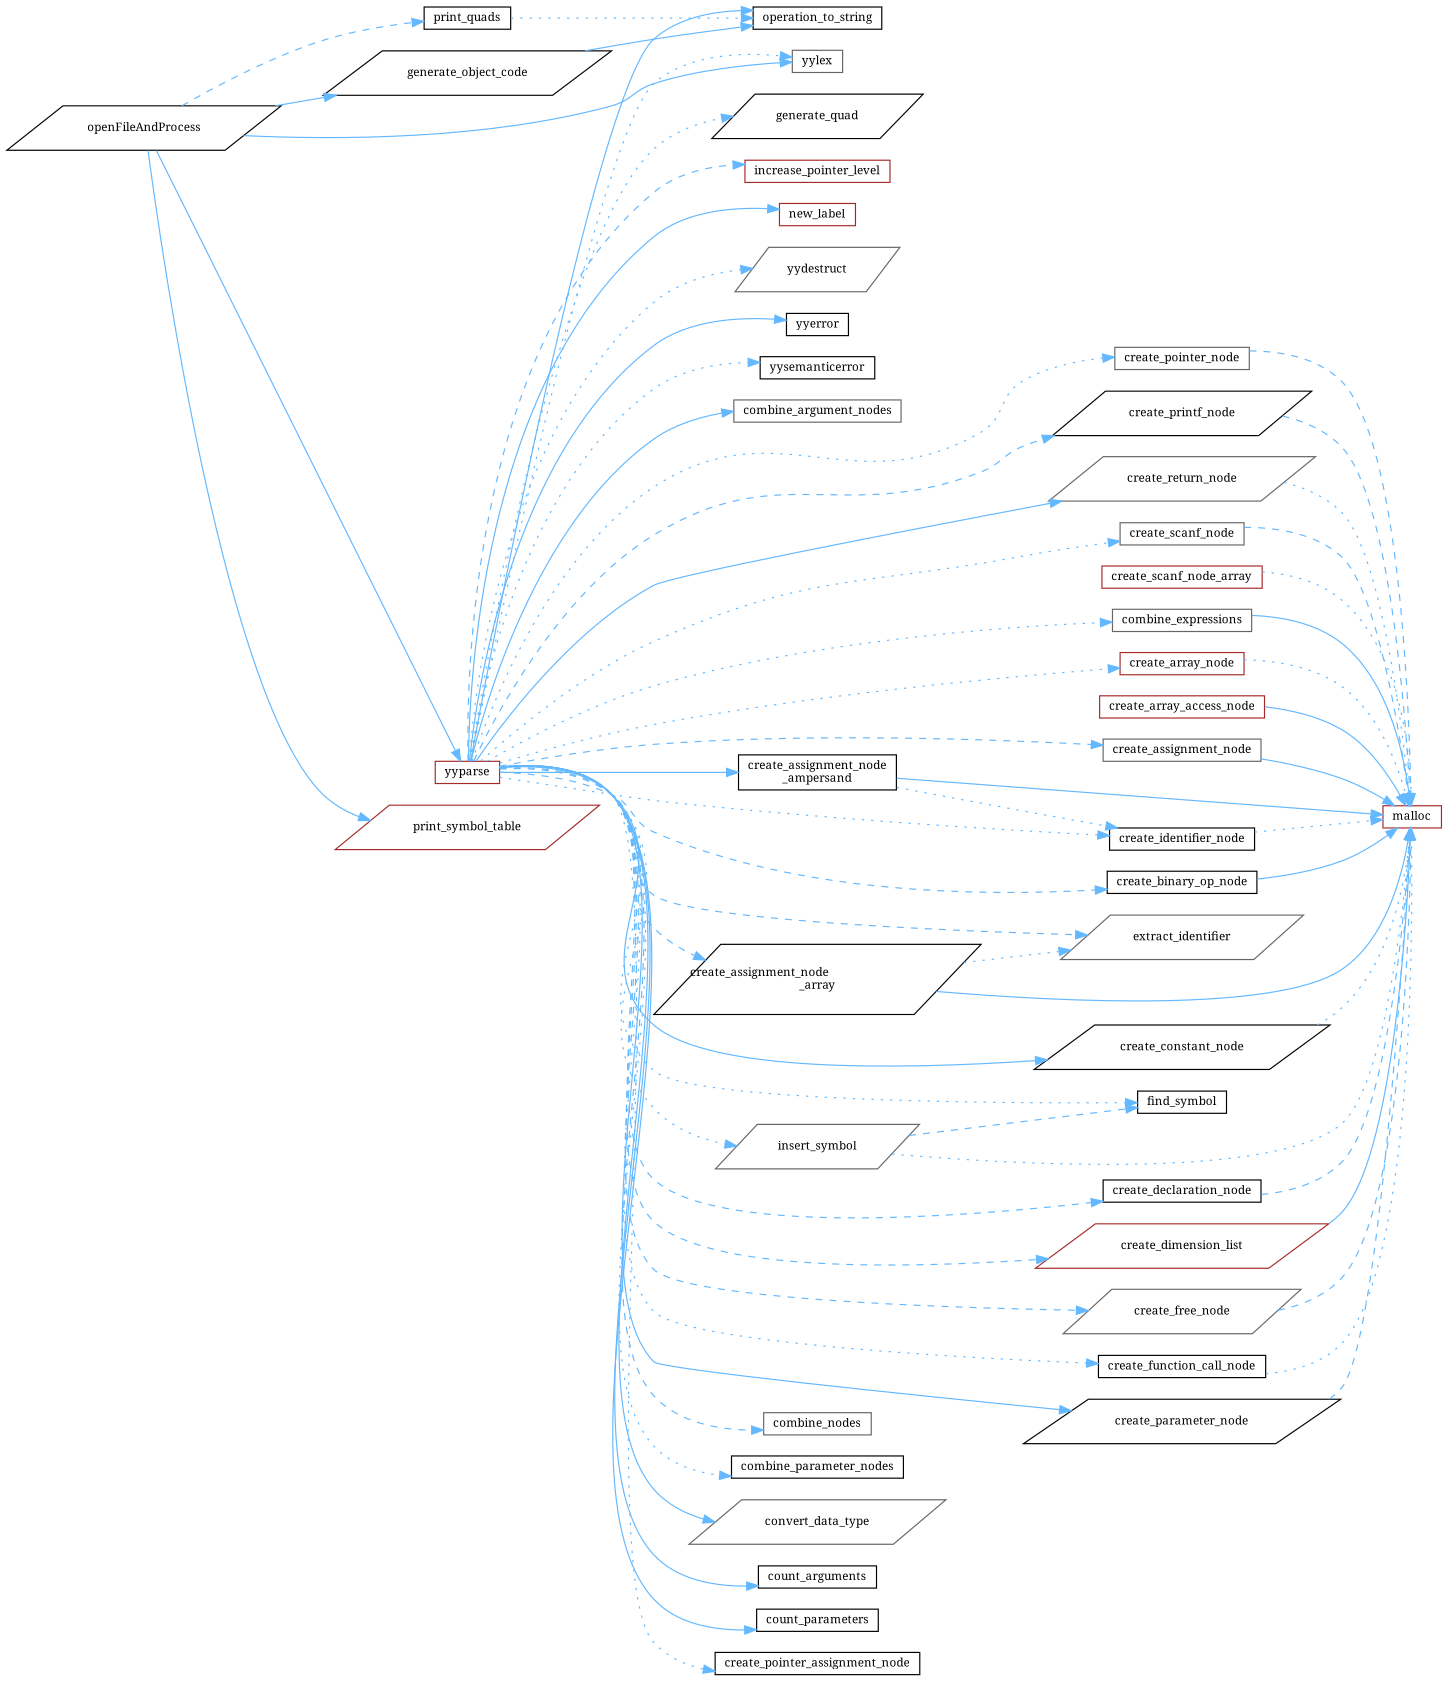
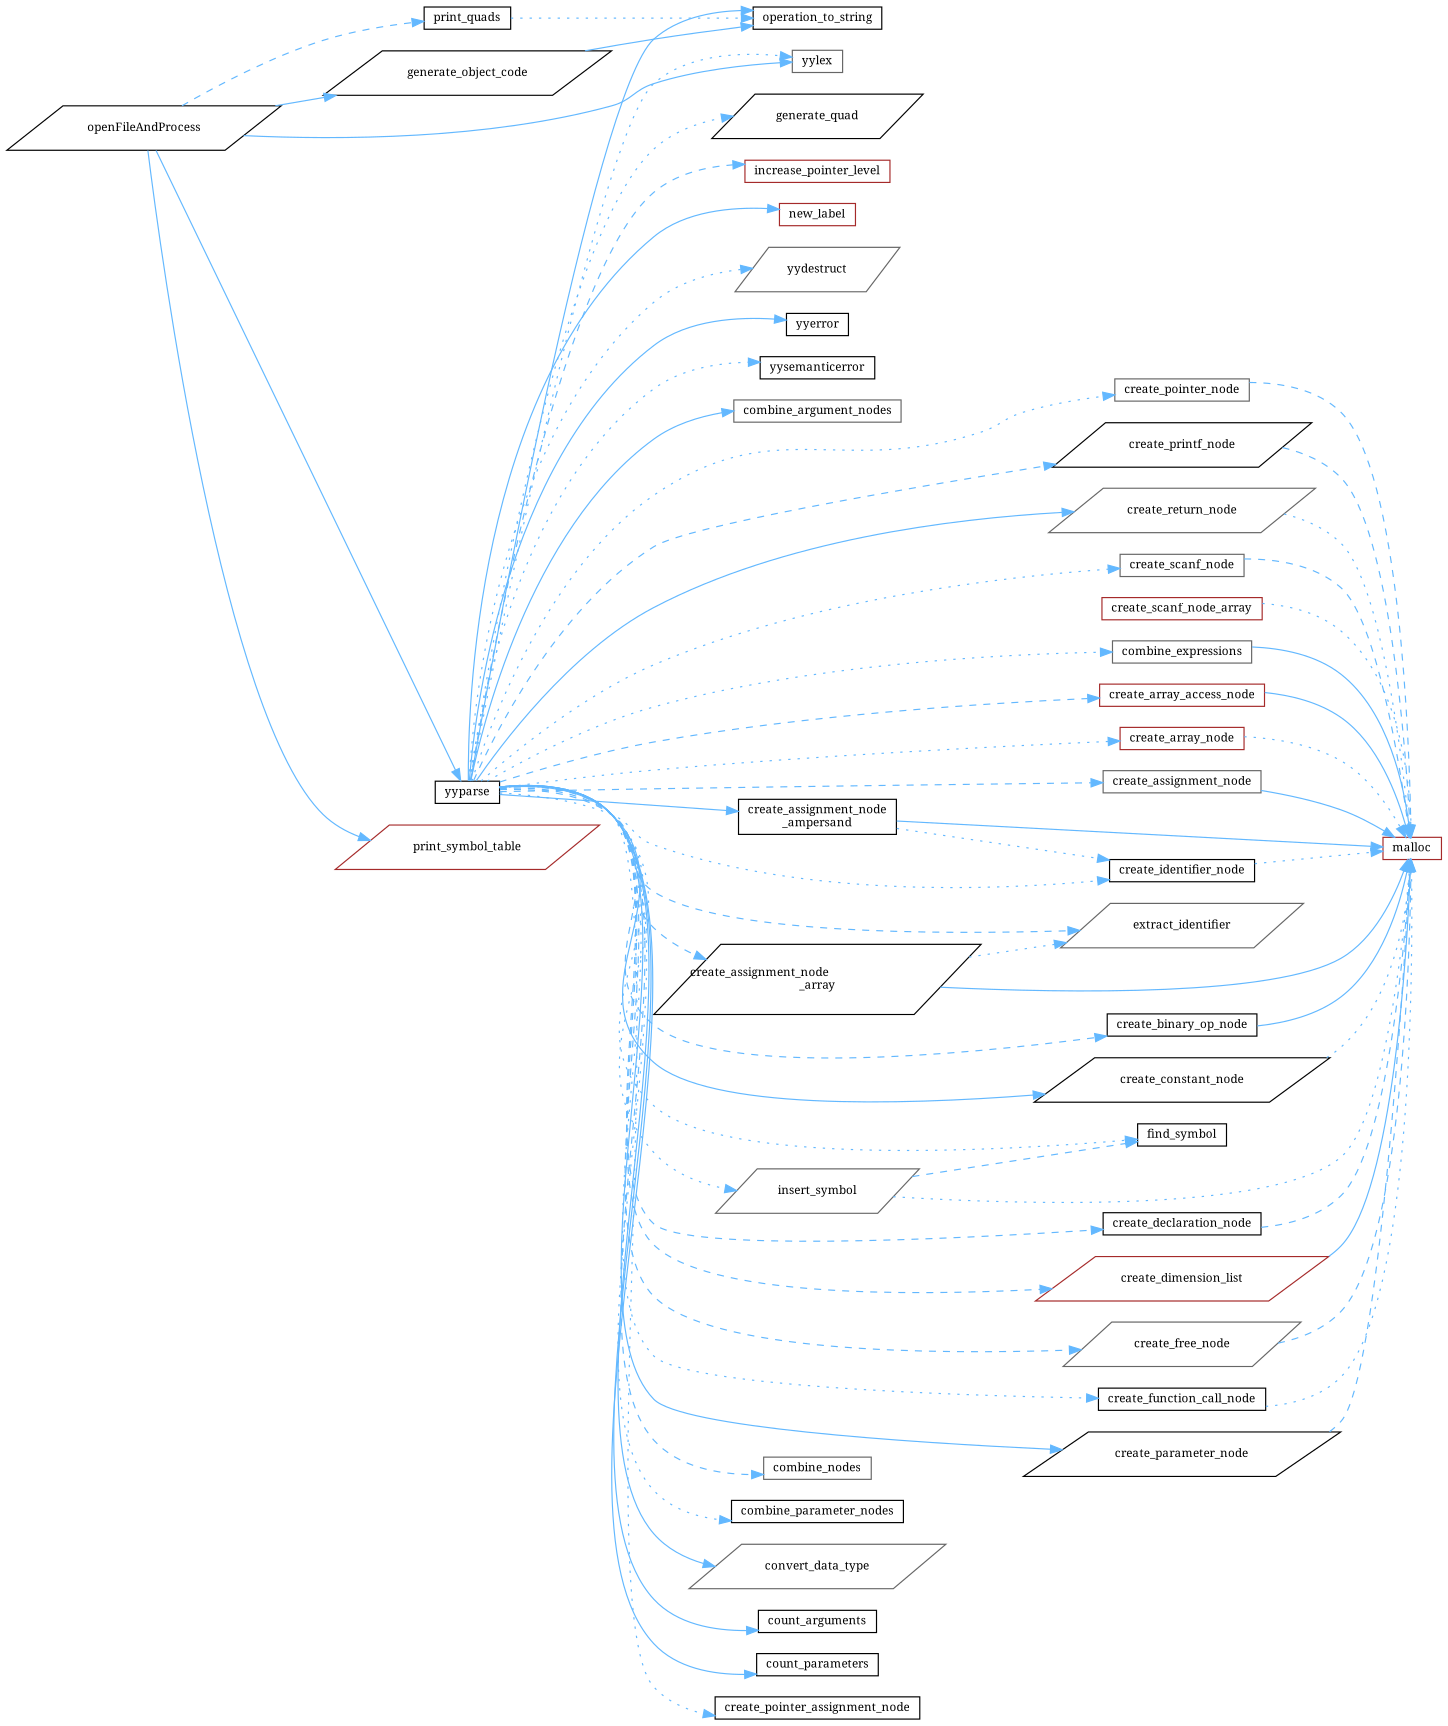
none -> (791, 722)
(467, 772) -> (467, 792)
